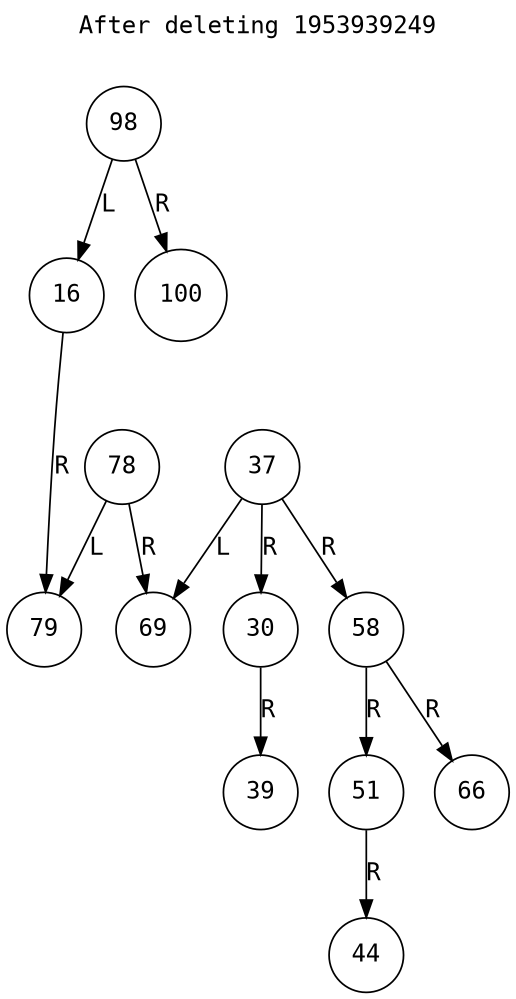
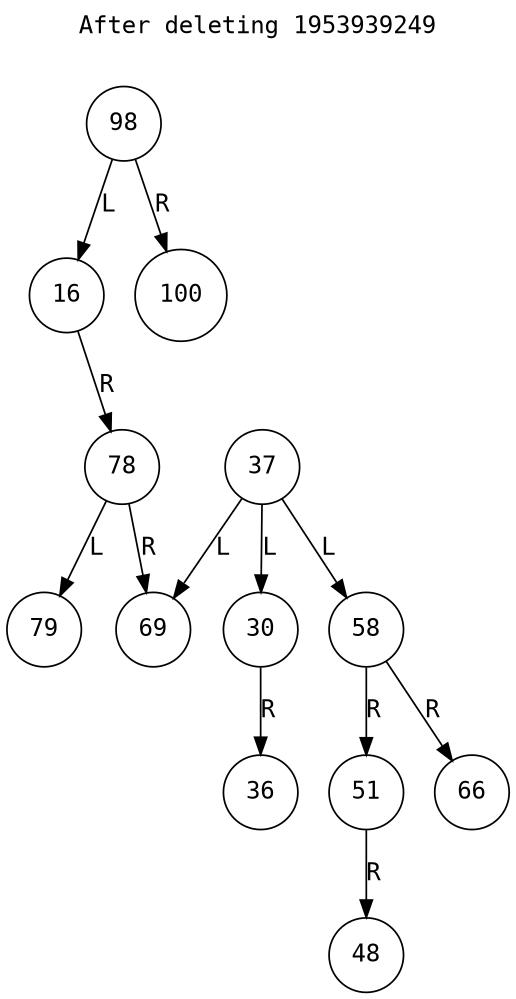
(53, 453) -> (92, 373)
(270, 548) -> (270, 548)
(329, 548) -> (329, 548)
(261, 792) -> (261, 792)
(366, 955) -> (366, 955)
